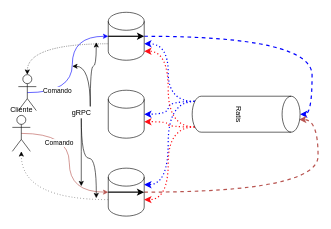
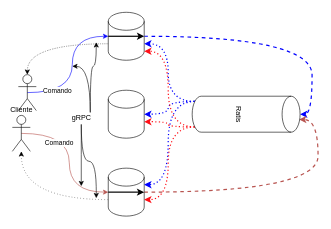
(81, 113) -> (81, 119)
